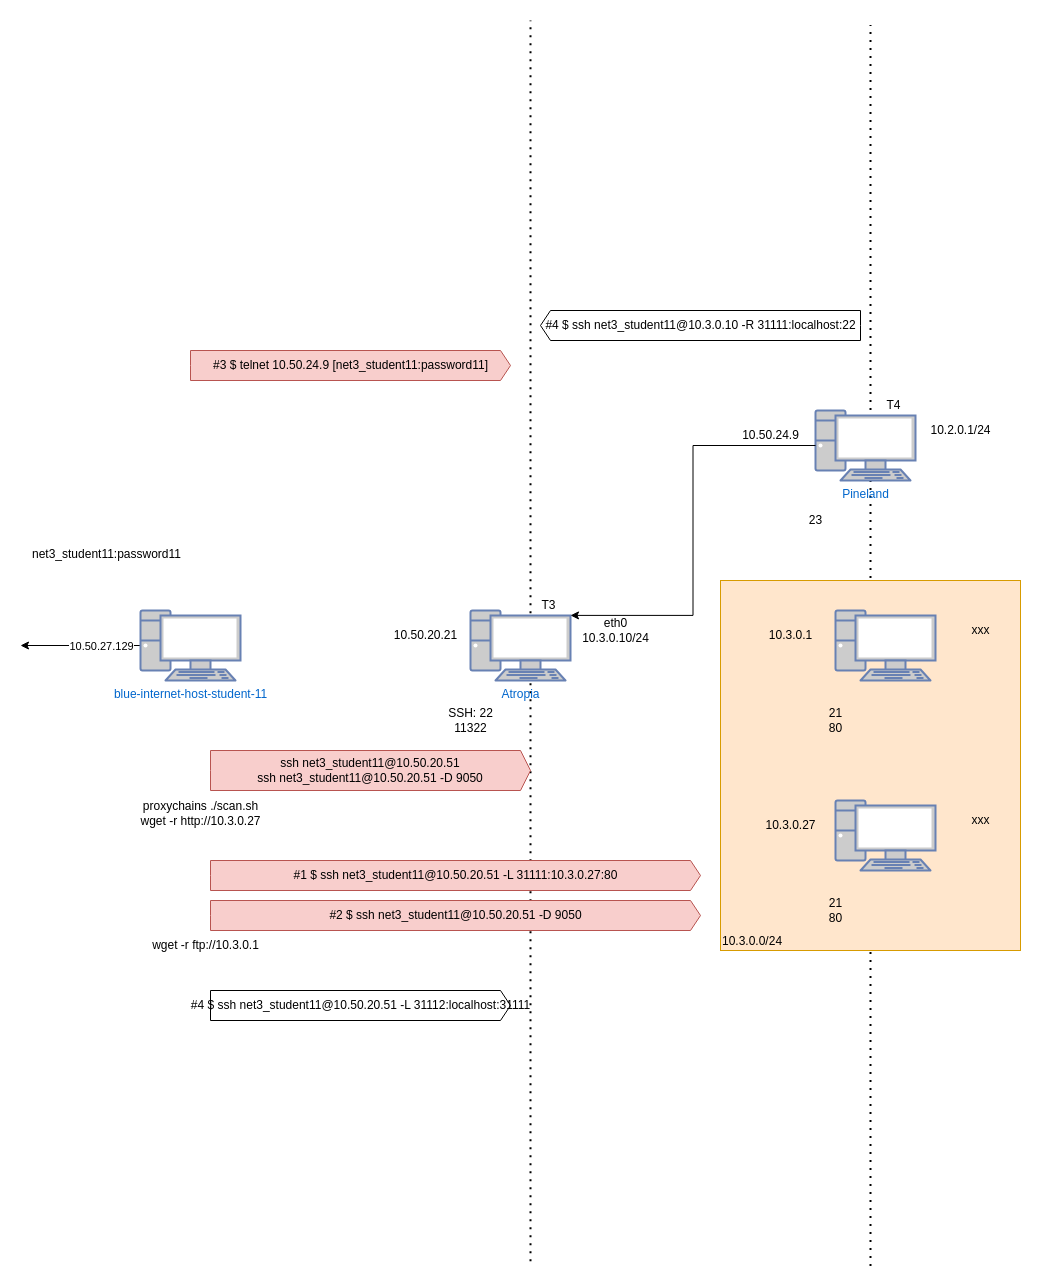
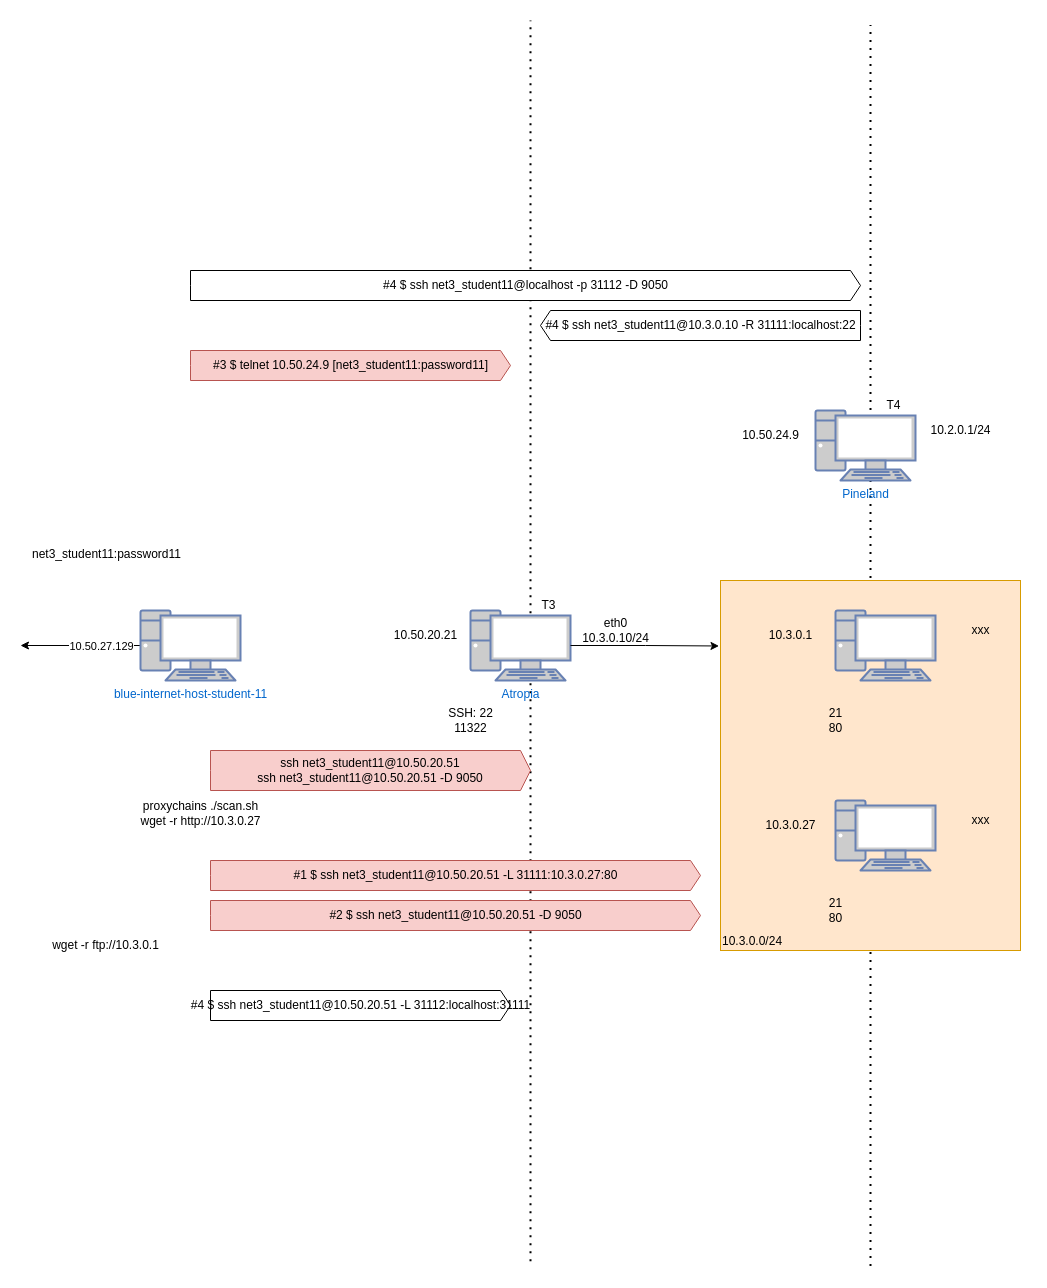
none -> (526, 286)
(816, 521) -> none
(693, 527) -> none
none -> (642, 646)
(206, 946) -> (106, 946)
